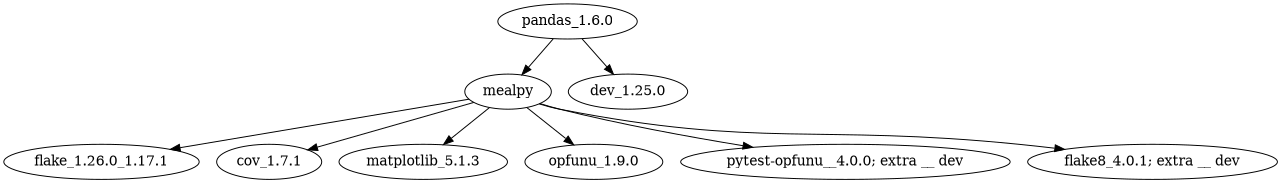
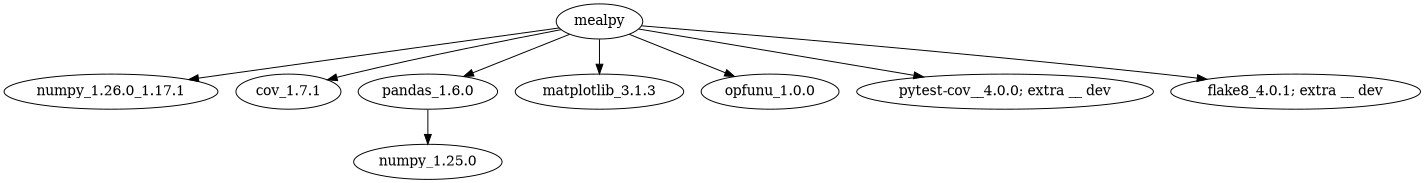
(541, 53) -> (521, 54)
(628, 92) -> (428, 162)
(101, 162) -> (111, 92)
(423, 162) -> (599, 92)
(594, 162) -> (770, 92)
(845, 162) -> (1005, 92)
